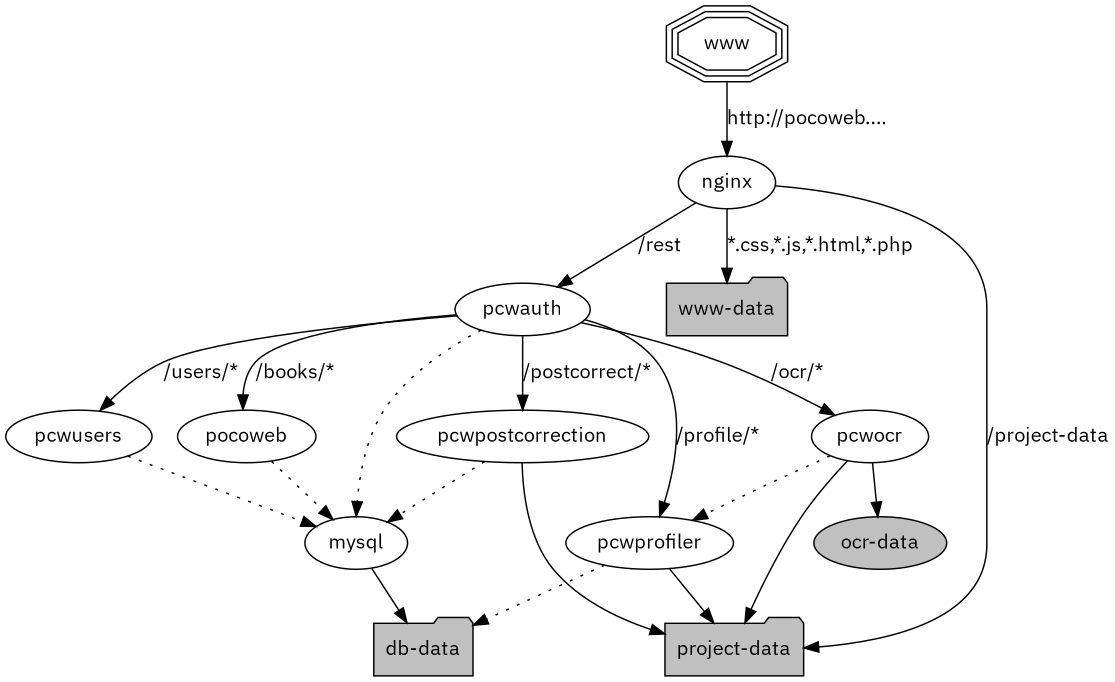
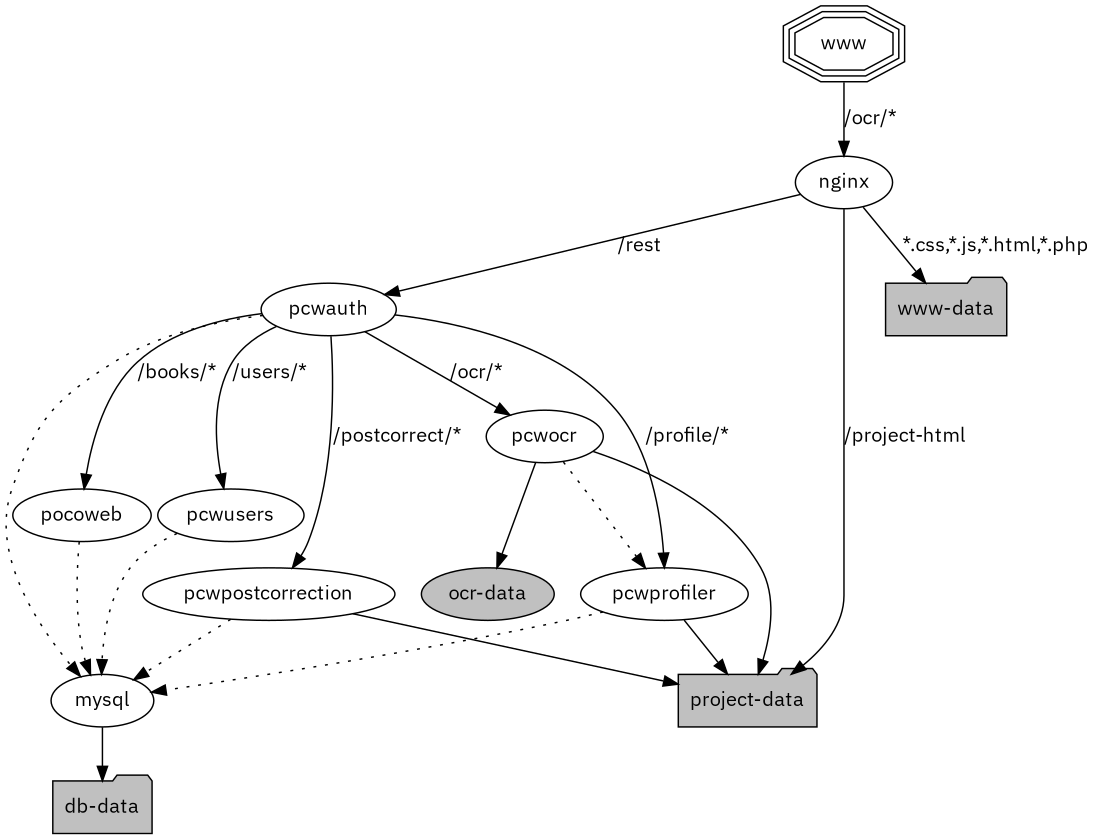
(807, 119) -> (871, 119)
(1048, 436) -> (905, 436)
(546, 592) -> (385, 655)
